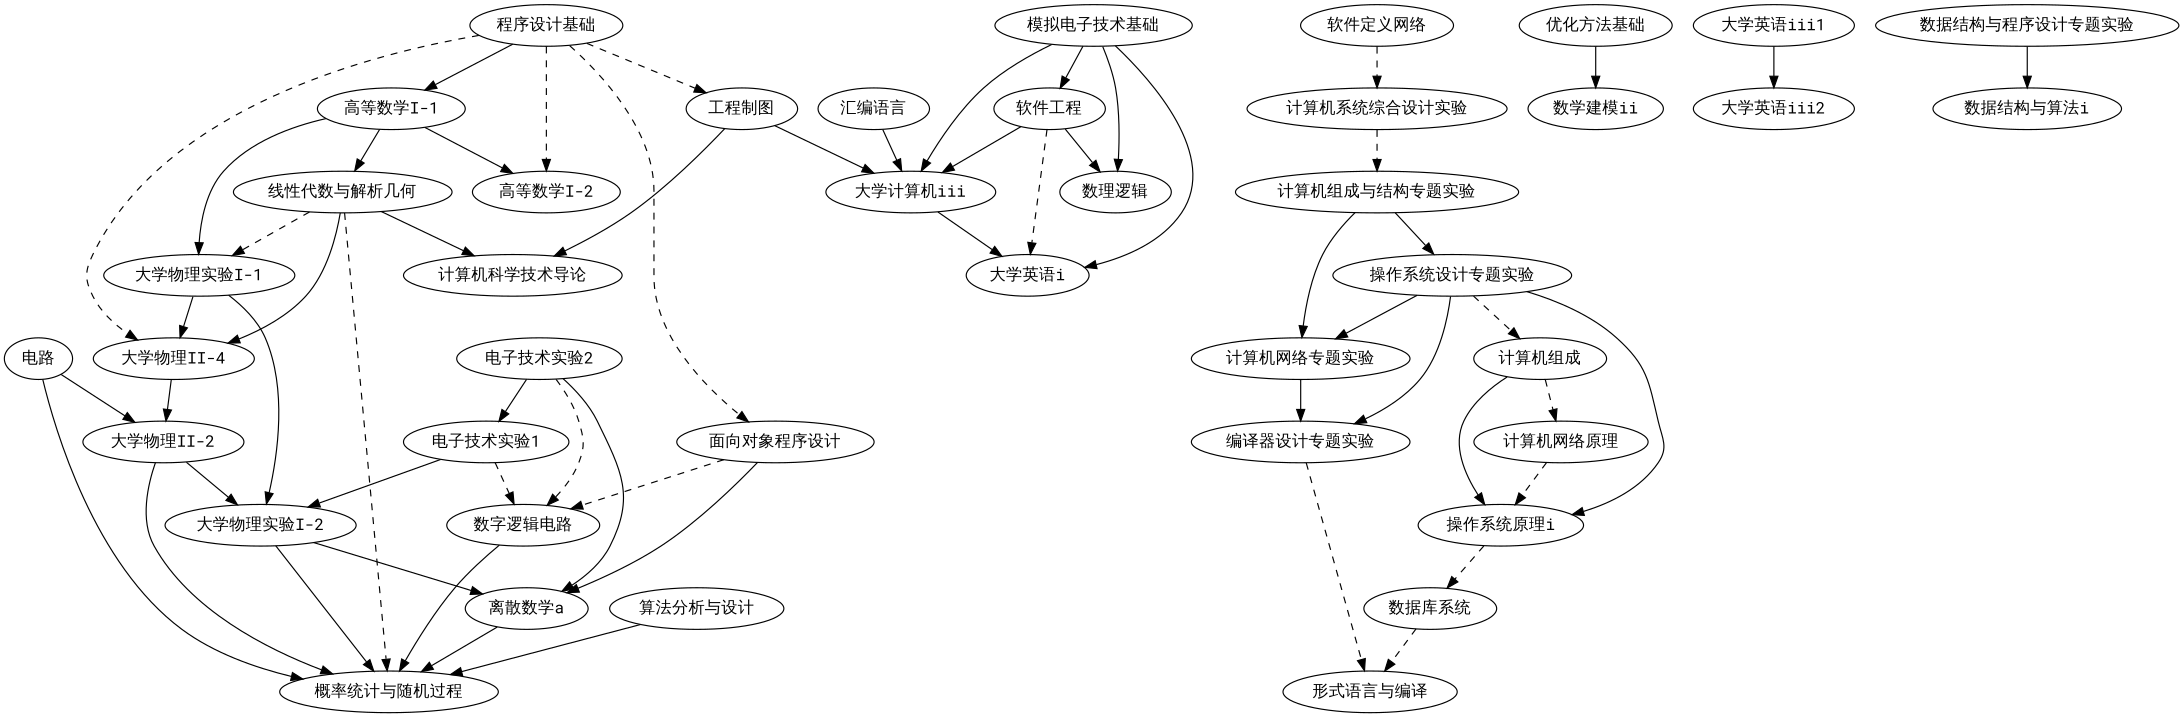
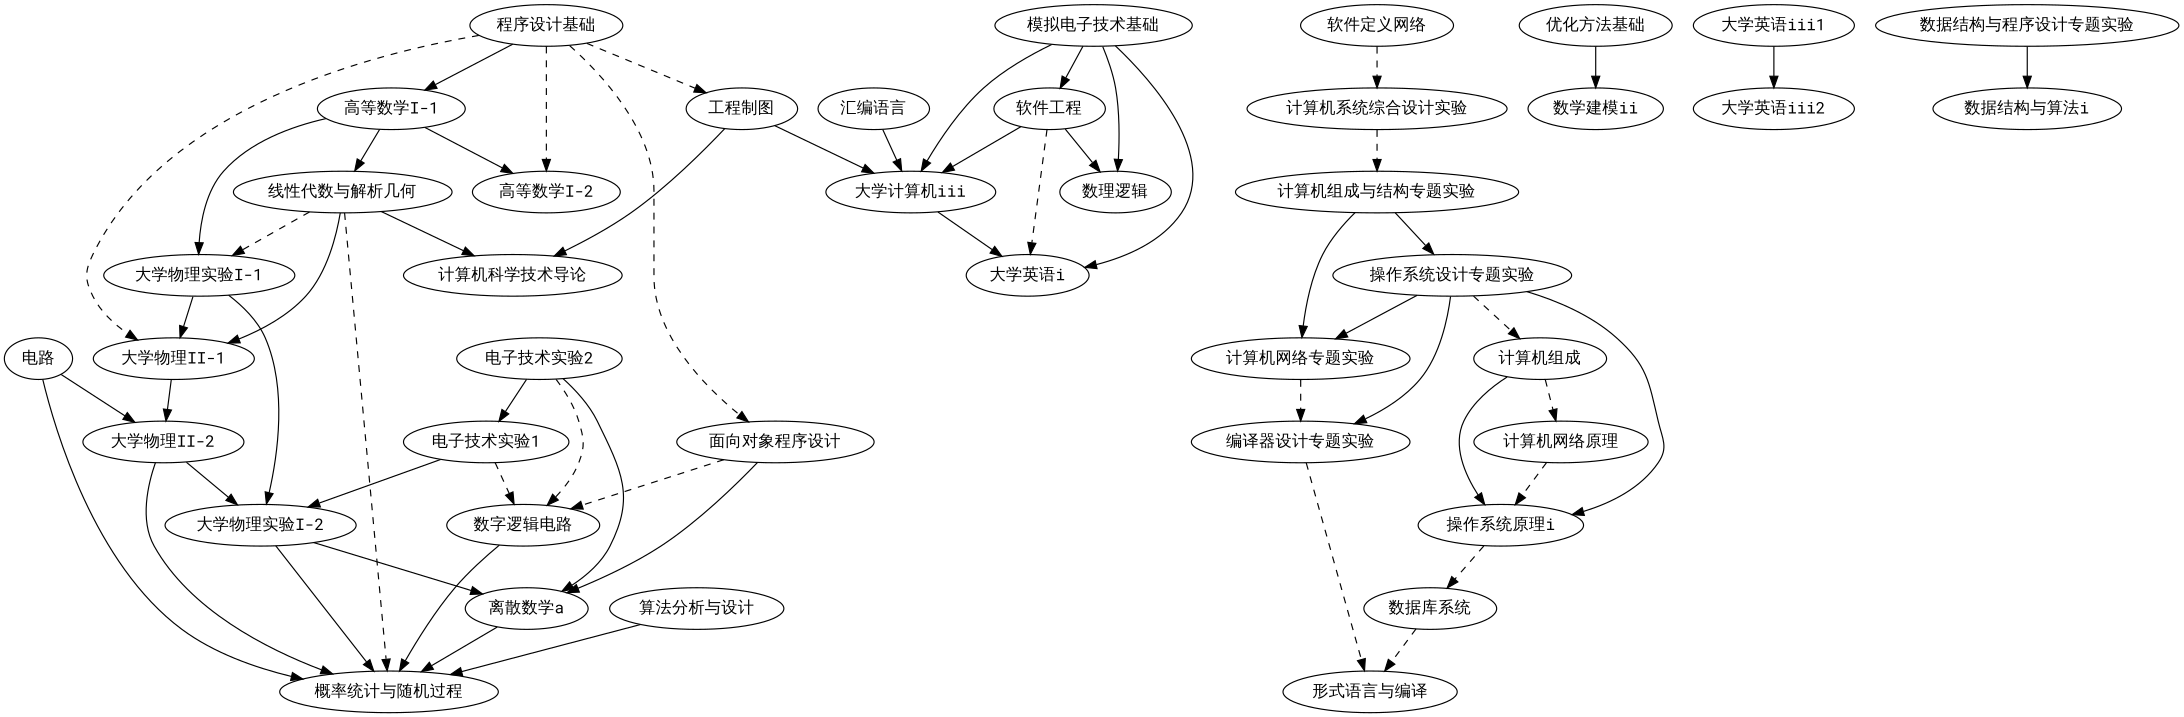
(174, 359) -> (174, 359)
(1301, 395) -> (1301, 395)
